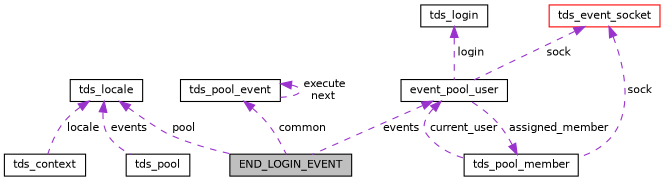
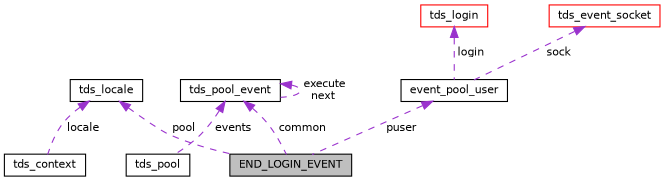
(454, 16) -> (454, 16)
(400, 128) -> (400, 128)
(110, 138) -> (200, 136)
(521, 165) -> none
